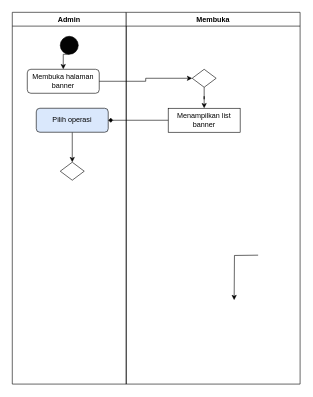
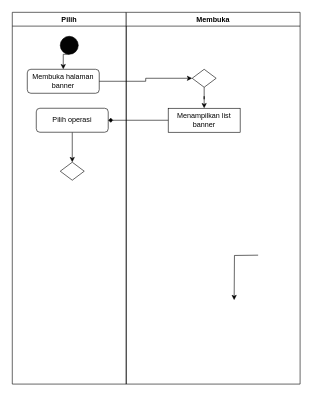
(69, 20) -> (69, 20)
(72, 120) -> (72, 120)
